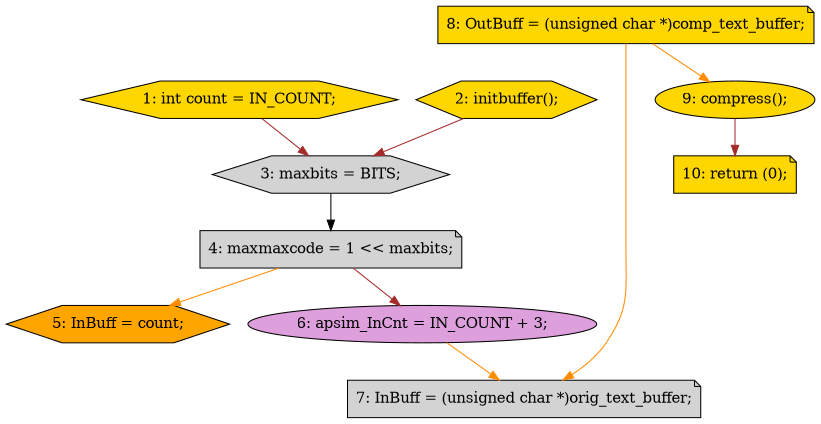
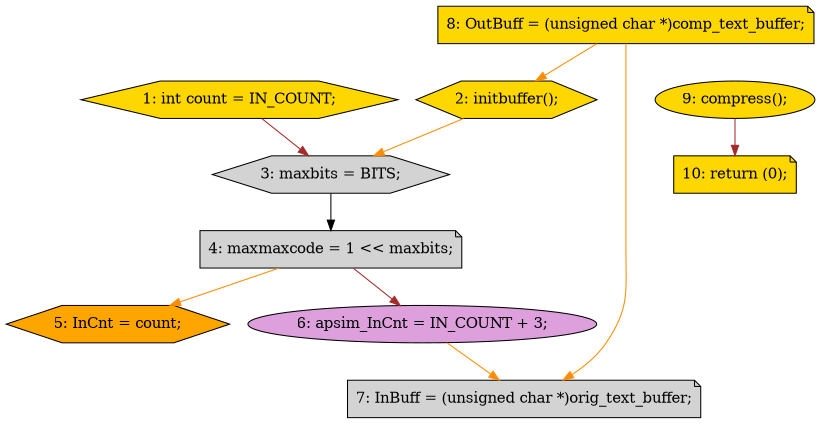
(677, 60) -> (571, 60)
(424, 135) -> (424, 135)
(118, 324) -> (118, 324)
